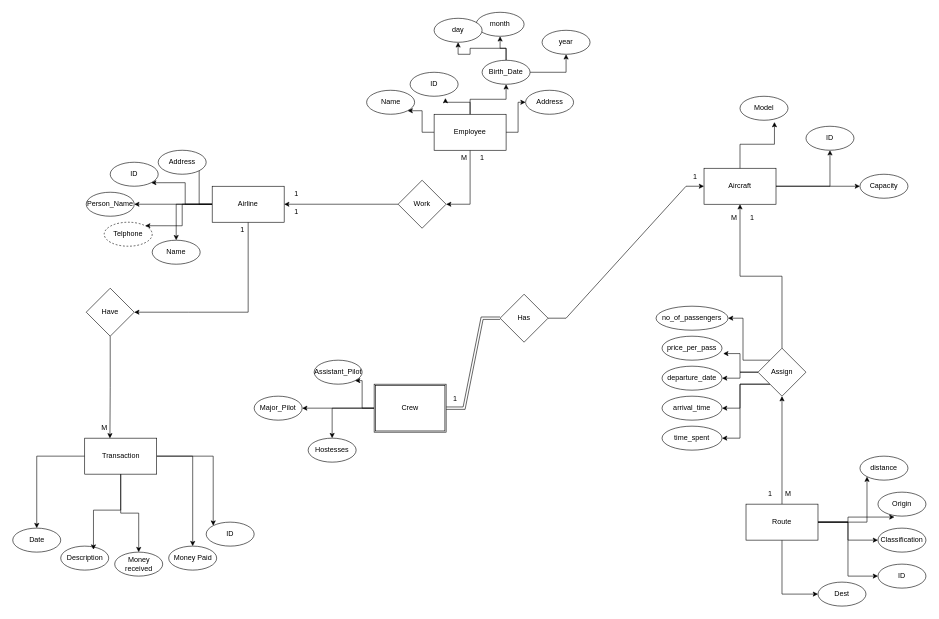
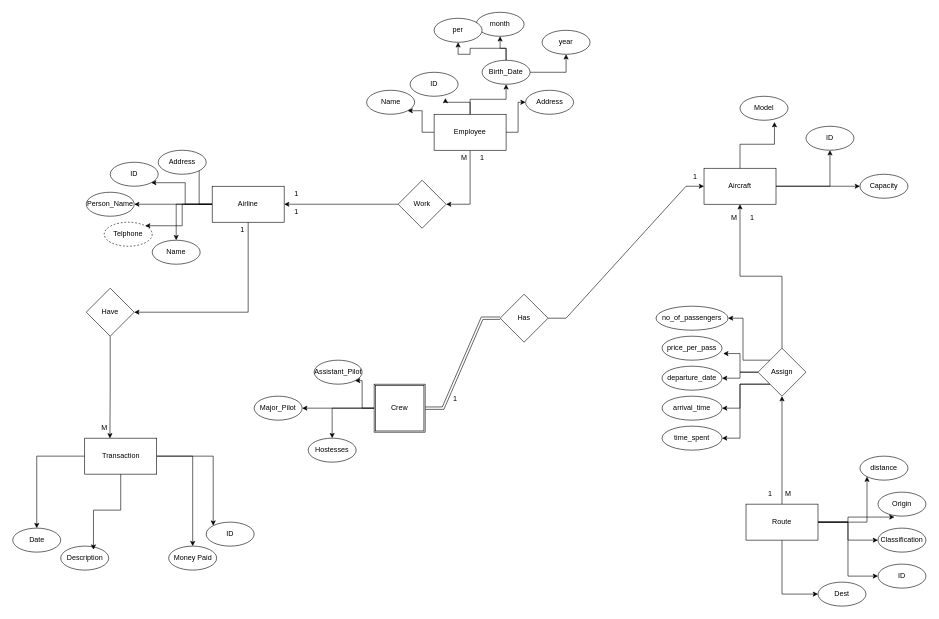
(458, 30) -> (458, 30)
(410, 408) -> (400, 408)
(138, 513) -> none
(139, 564) -> none
